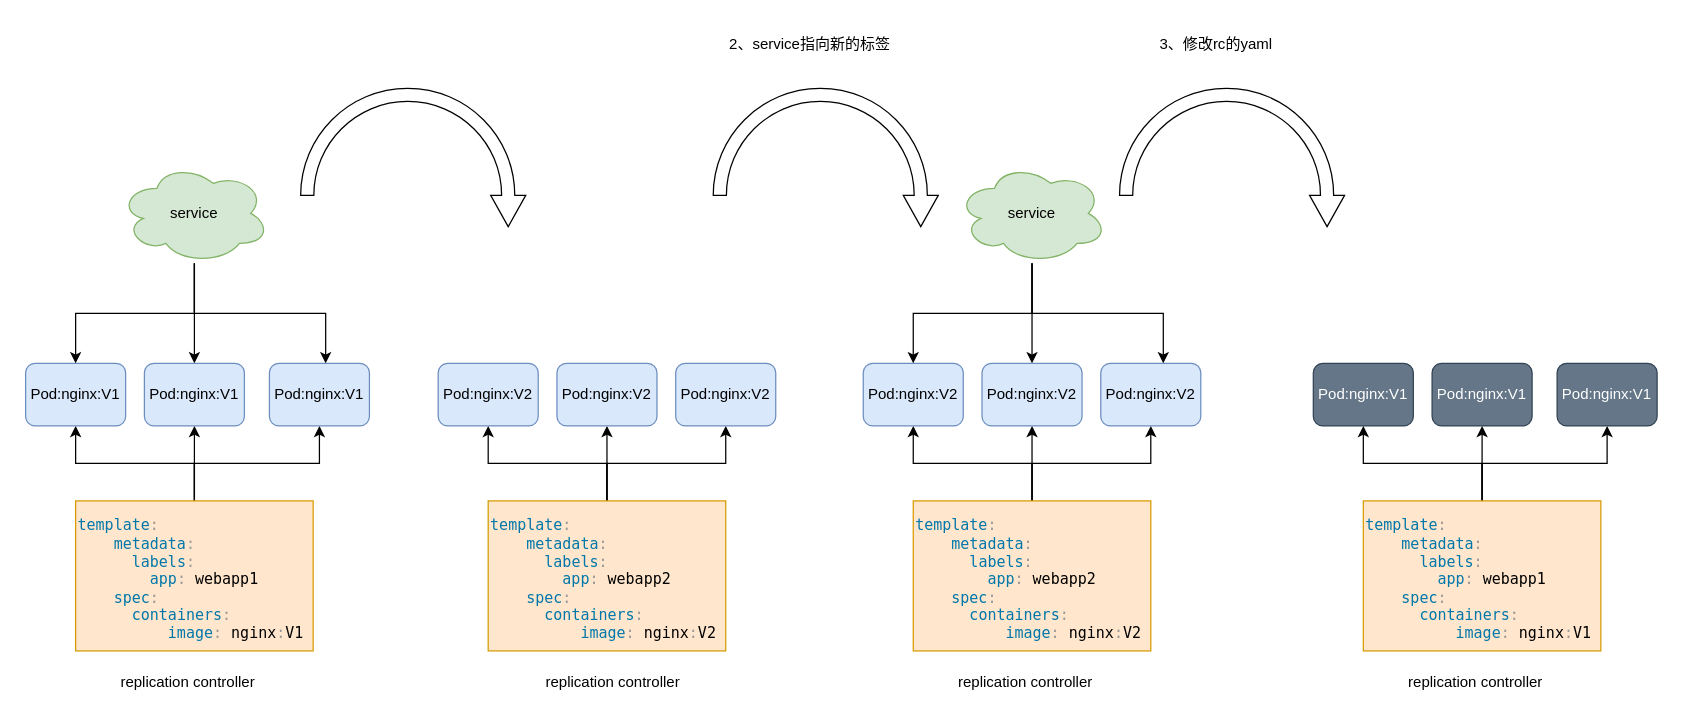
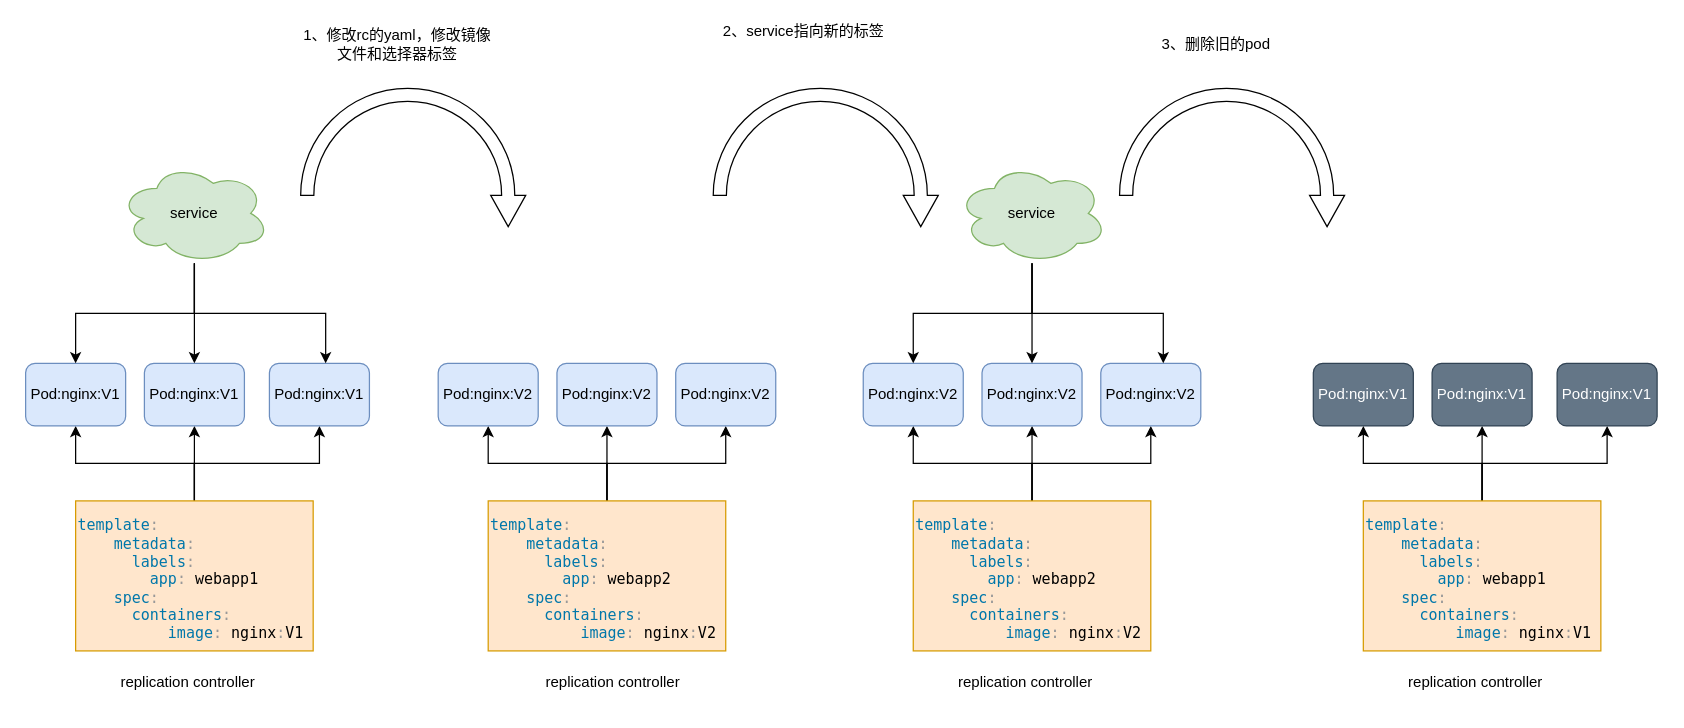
none -> (398, 44)
(810, 44) -> (804, 32)
(1216, 44) -> (1216, 44)
